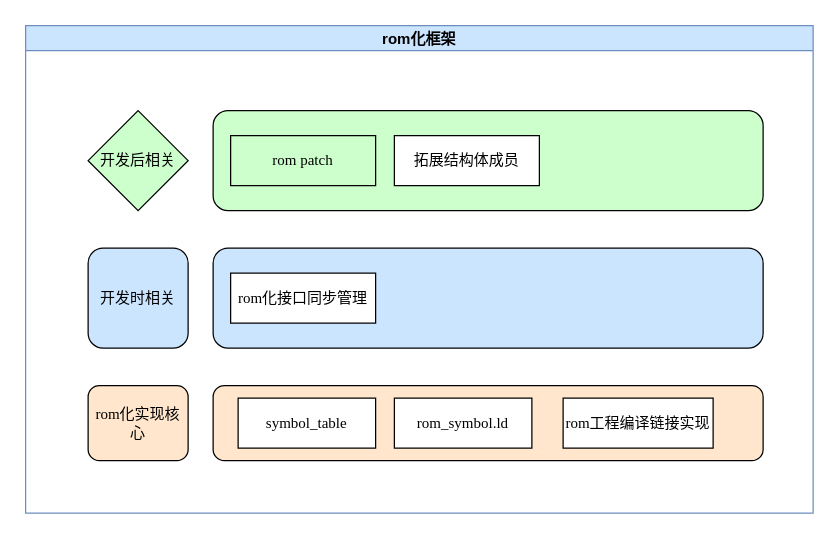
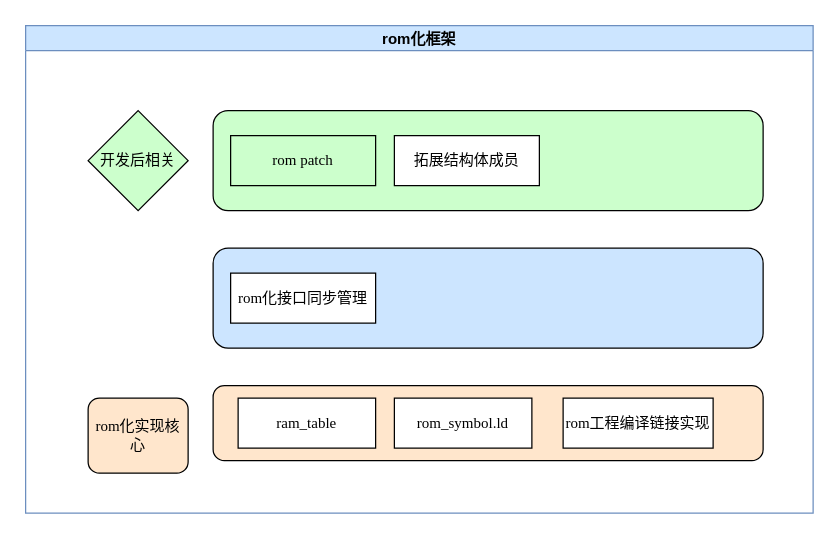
(138, 298) -> none
(138, 423) -> (138, 436)
(307, 423) -> (307, 423)
